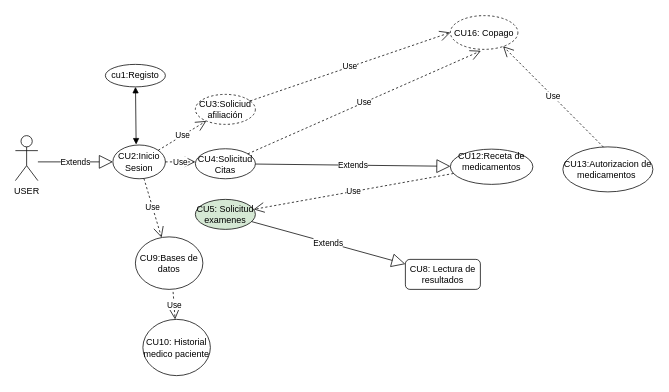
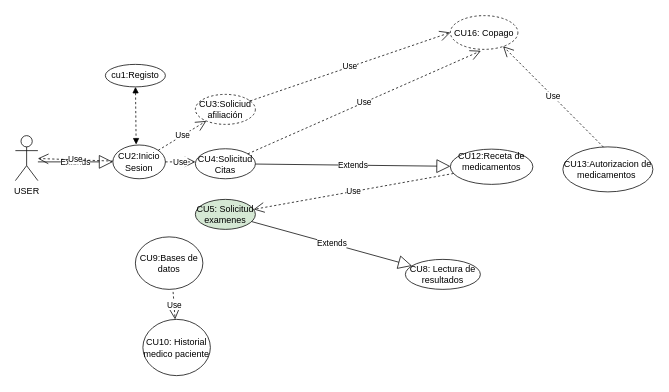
(136, 115) -> (136, 115)
(152, 206) -> (57, 159)
(443, 274) -> (443, 274)
